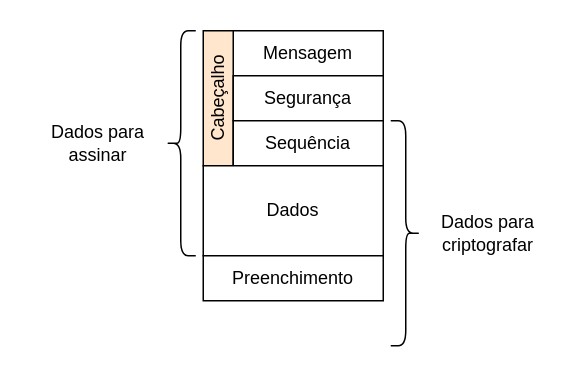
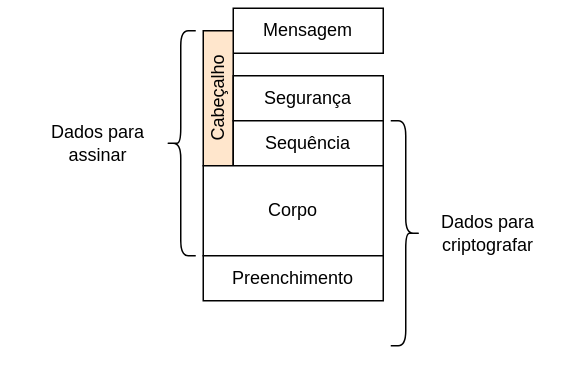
(308, 53) -> (308, 31)
(293, 211) -> (293, 211)
